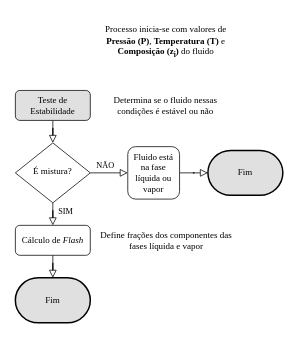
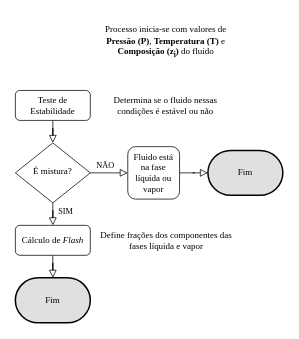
(53, 105) -> (53, 105)
